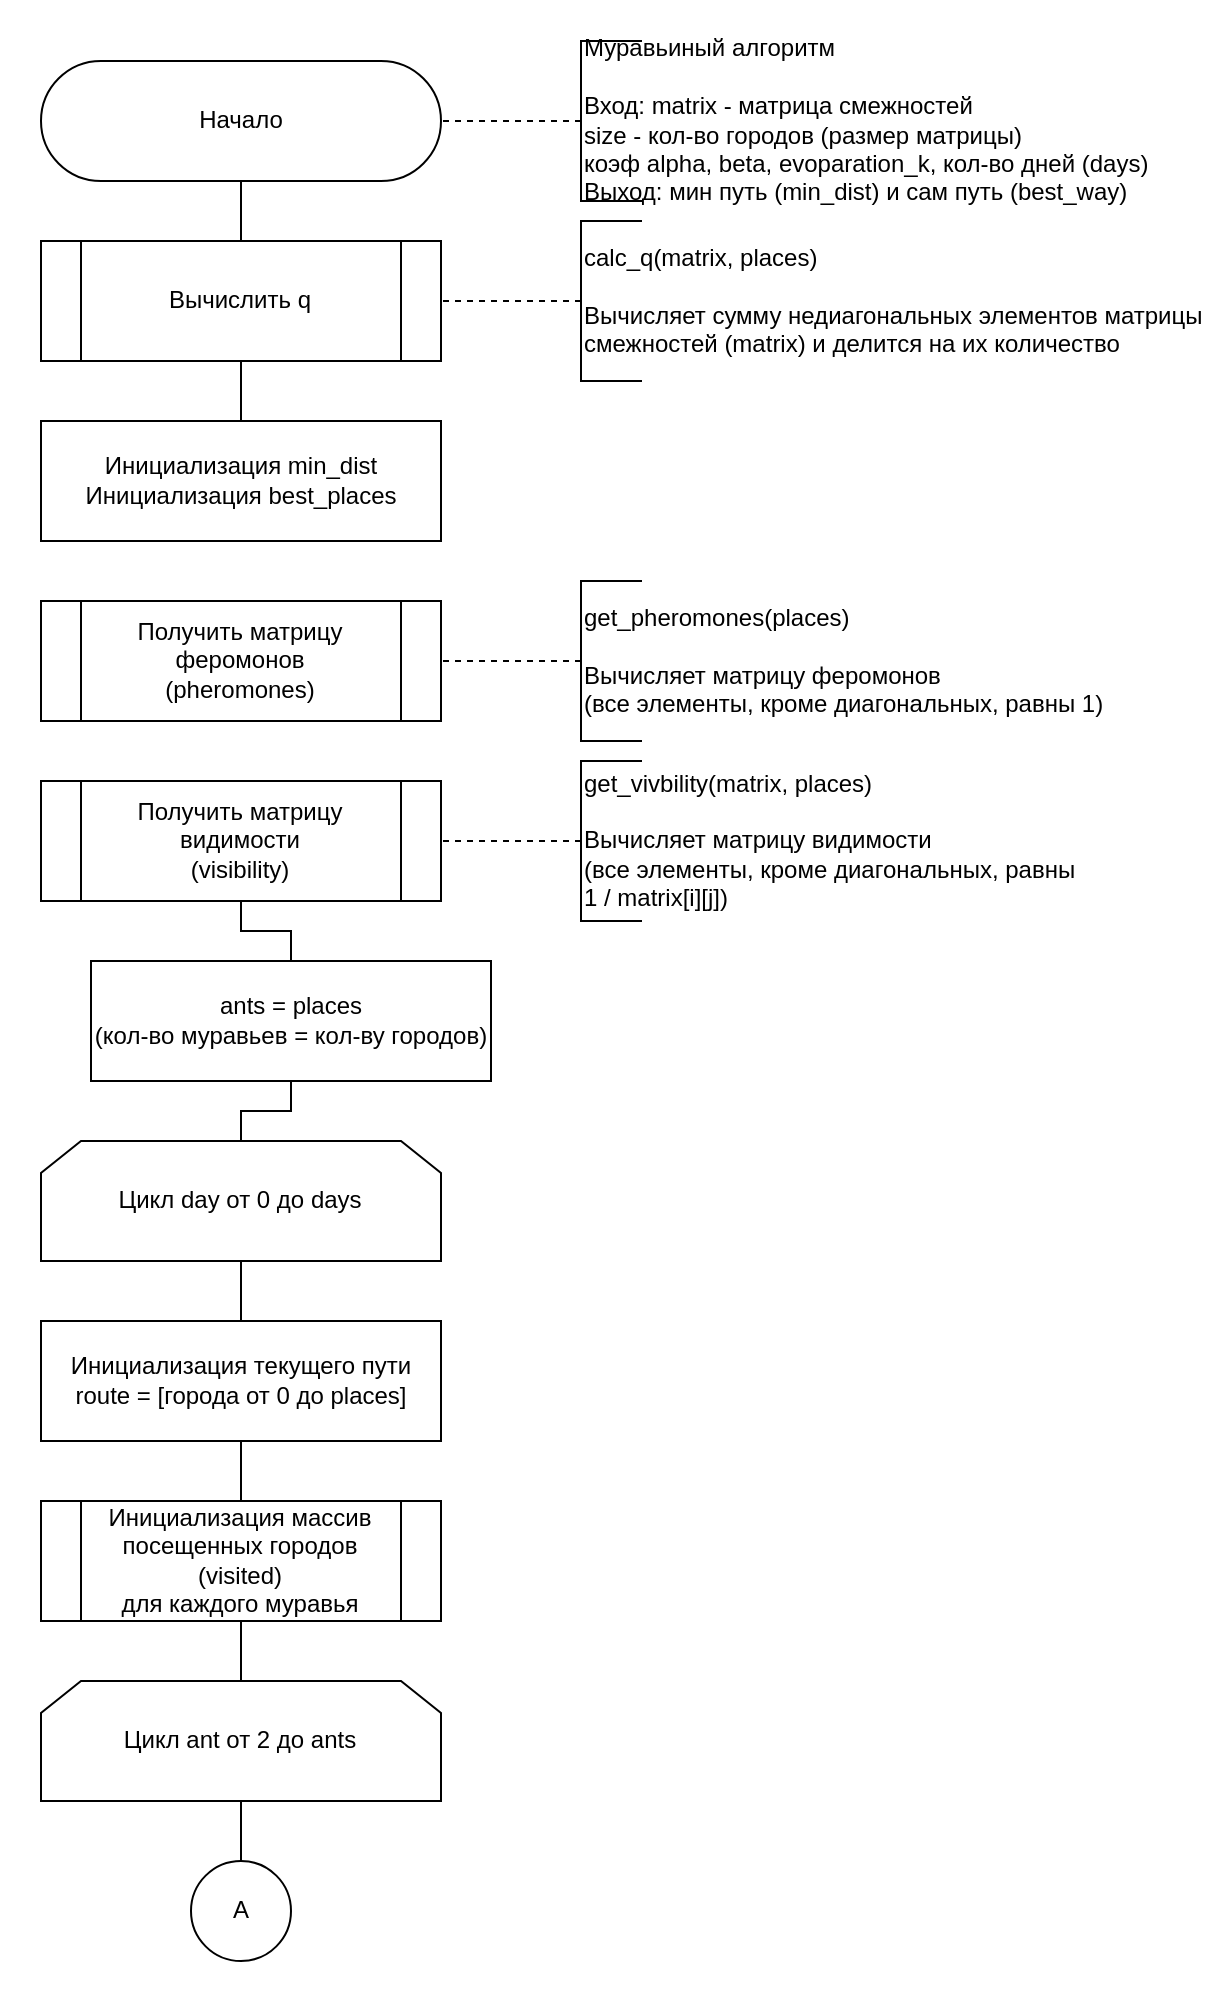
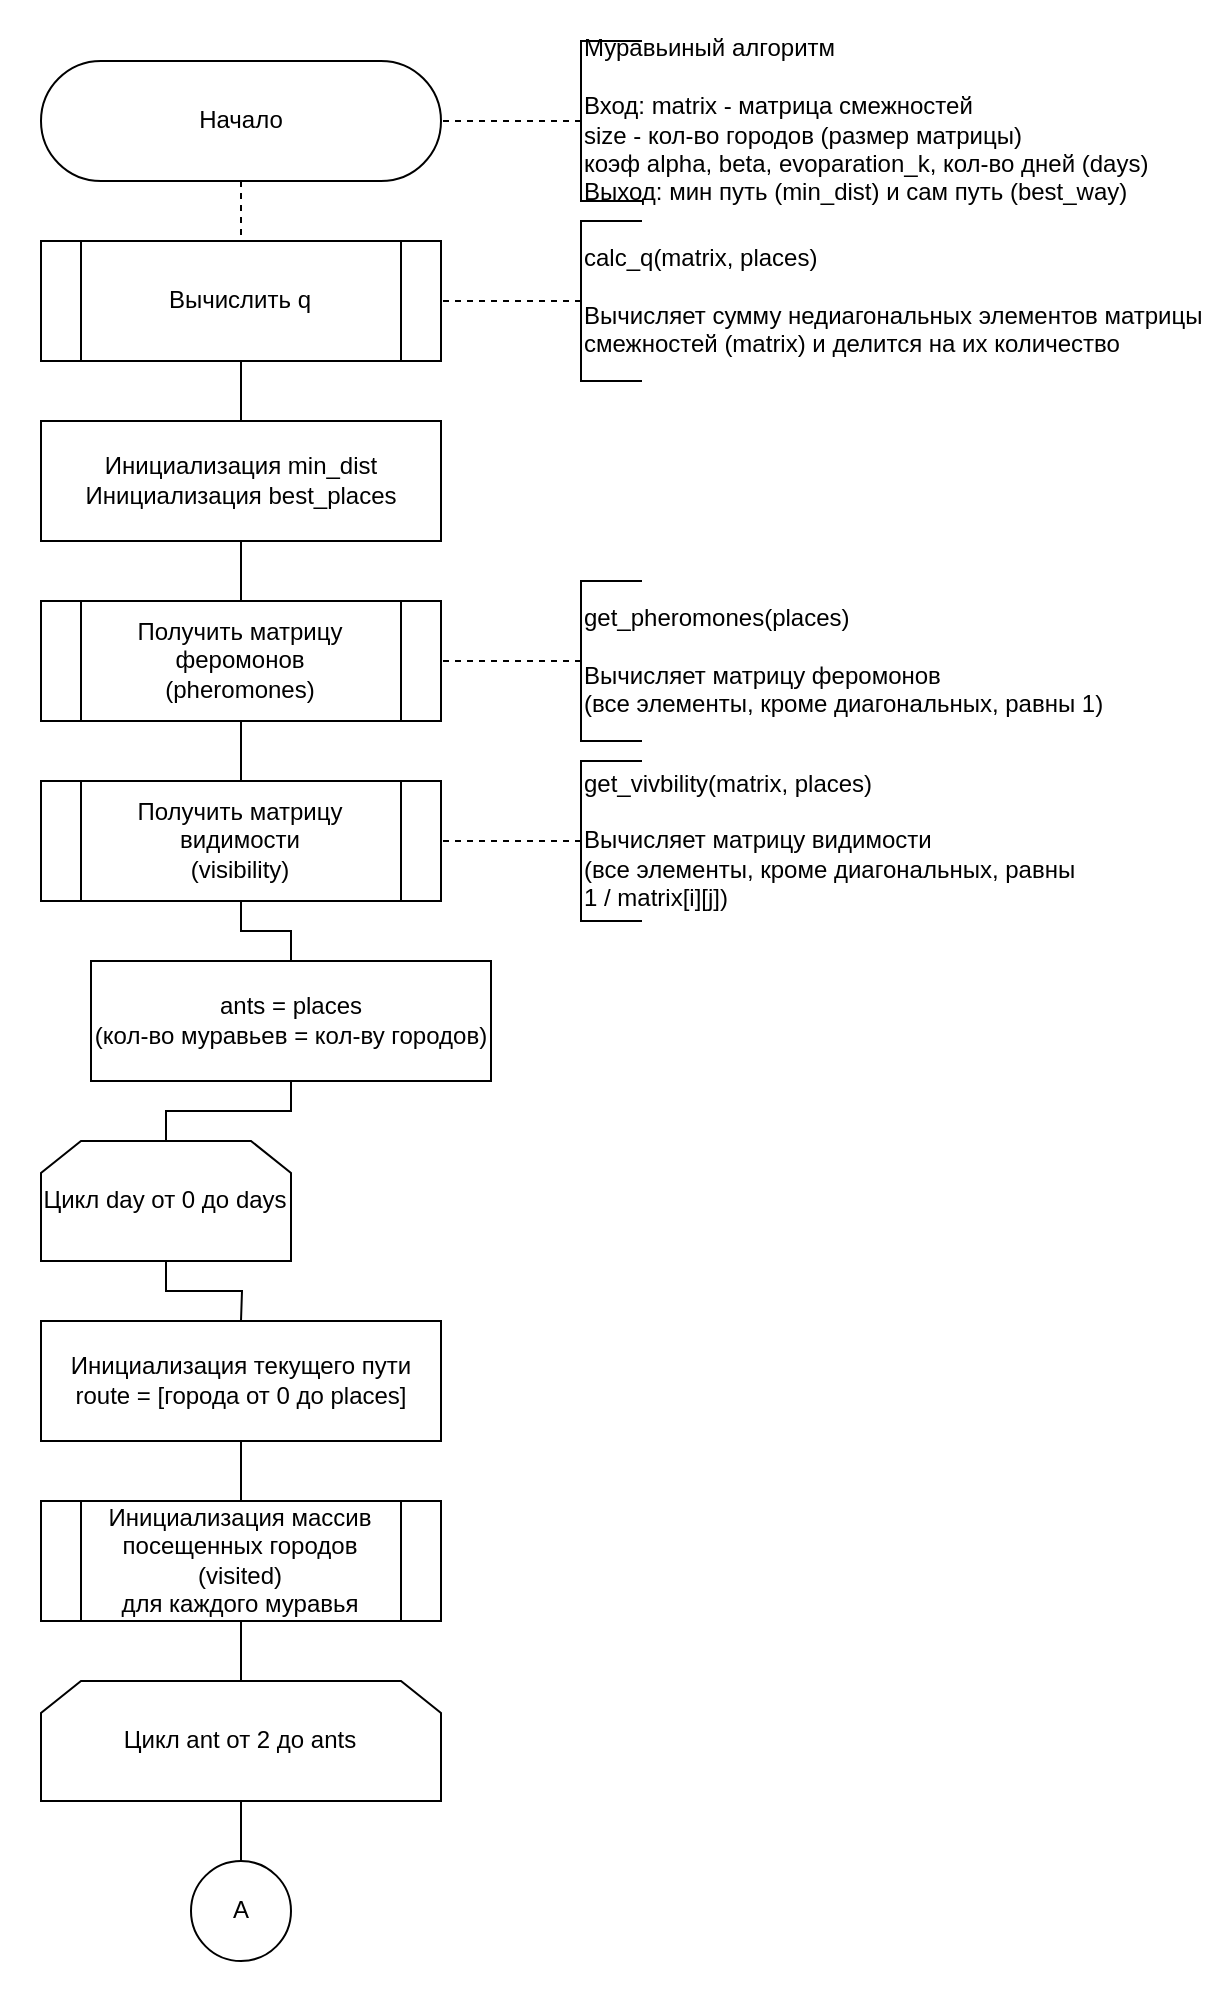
(241, 213) -> (241, 213)
none -> (241, 571)
none -> (241, 751)
(241, 1201) -> (166, 1201)
